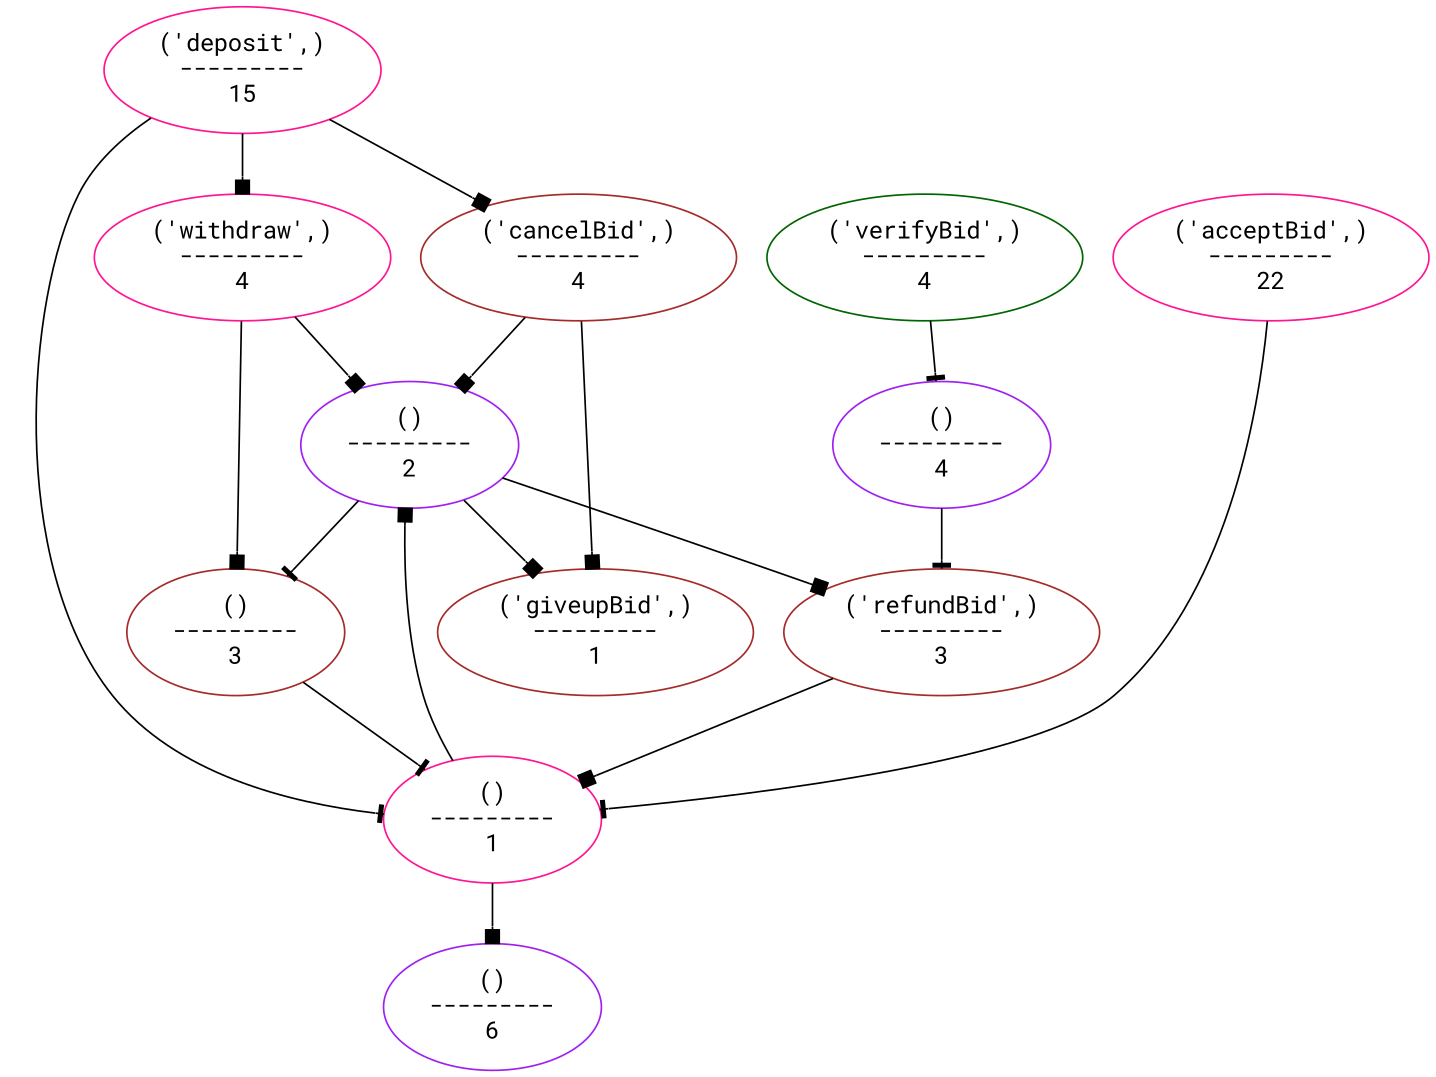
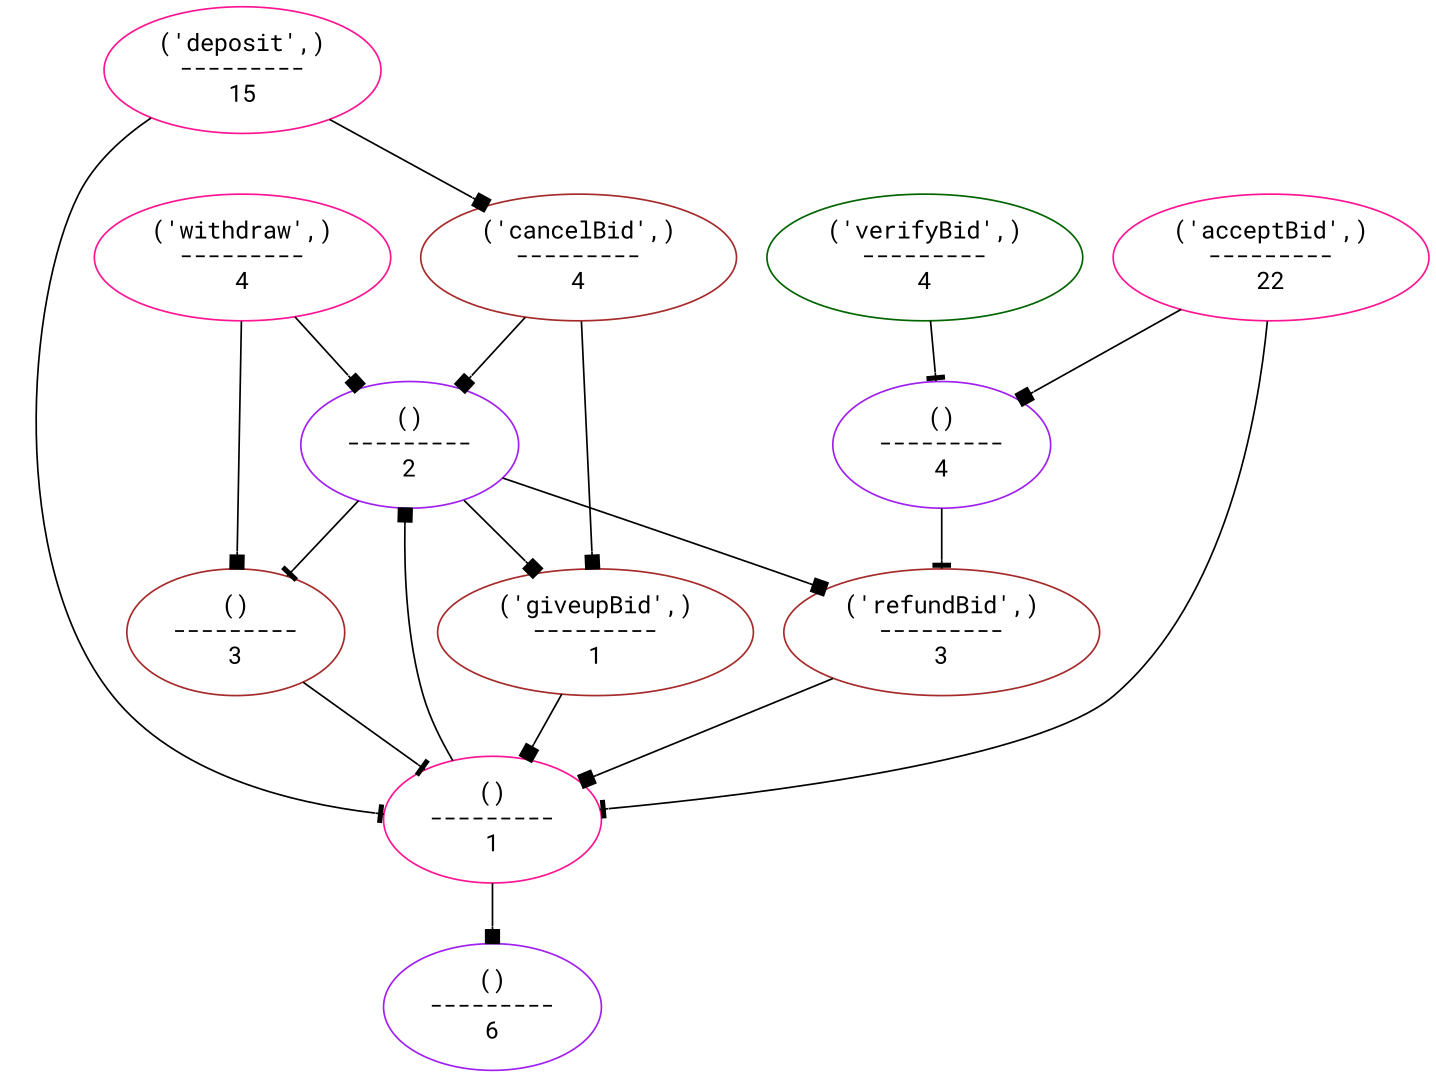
(243, 155) -> none
none -> (1108, 351)
none -> (548, 719)
